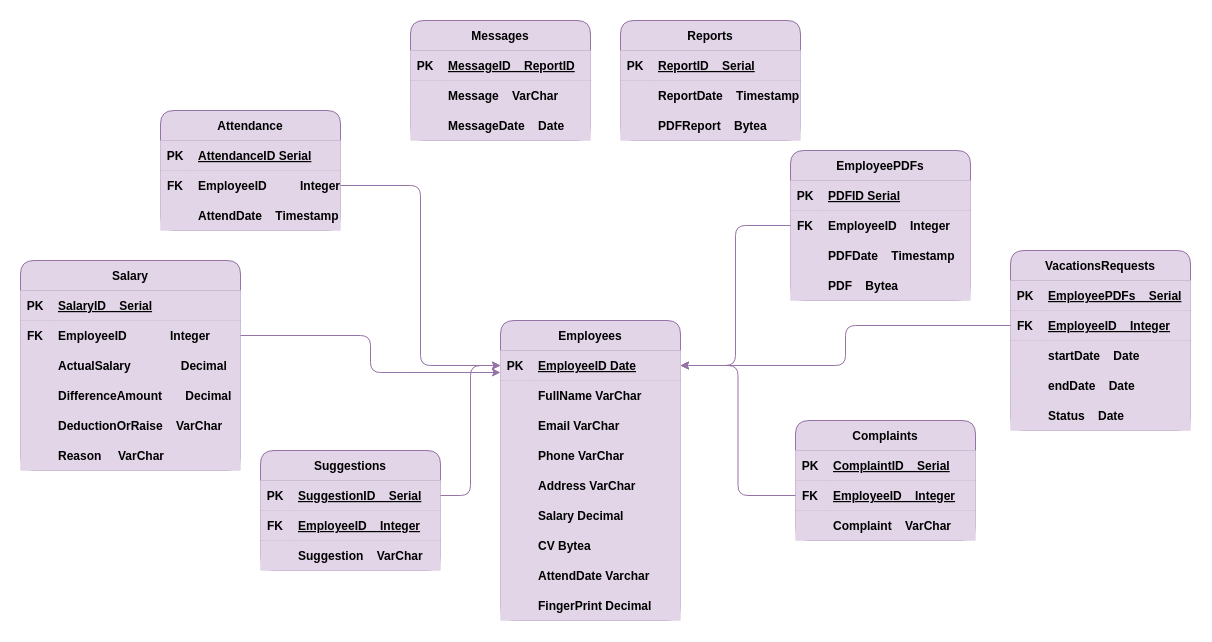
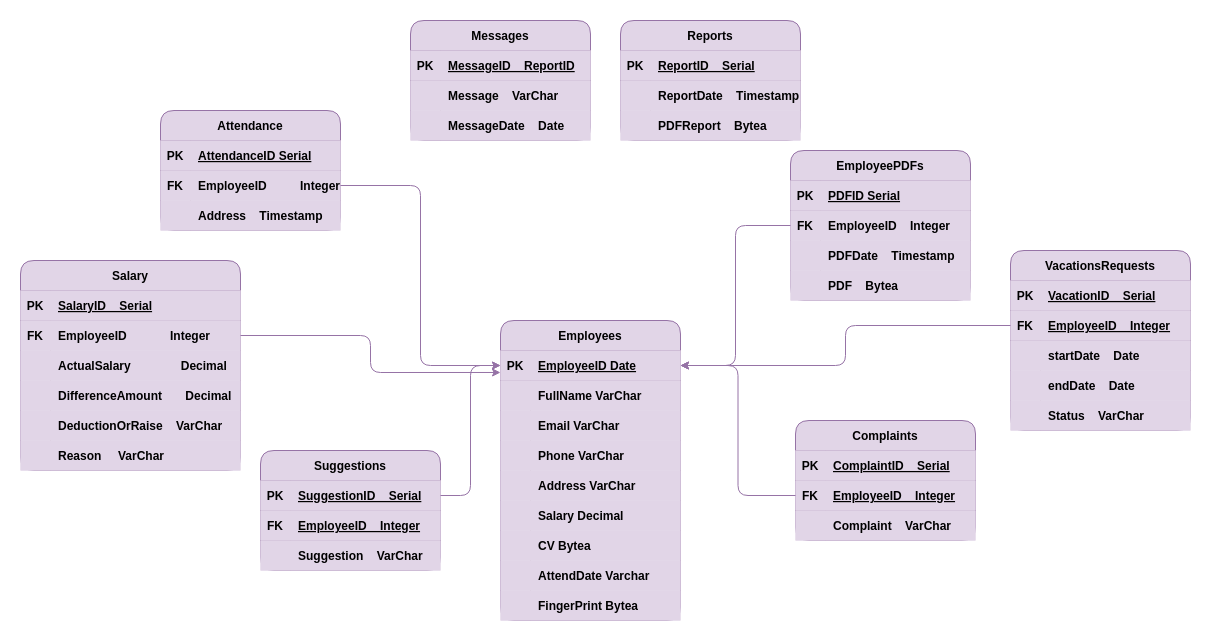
(271, 216) -> (261, 216)
(1117, 296) -> (1111, 296)
(1095, 416) -> (1105, 416)
(594, 606) -> (590, 606)
